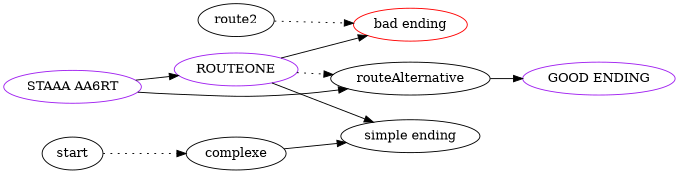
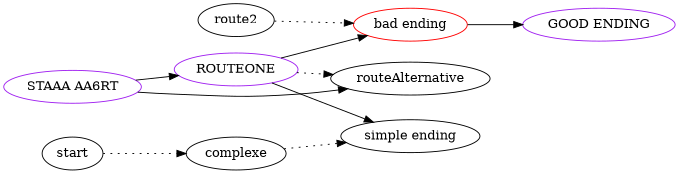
(502, 79) -> (491, 25)
(311, 146) -> (311, 146)
